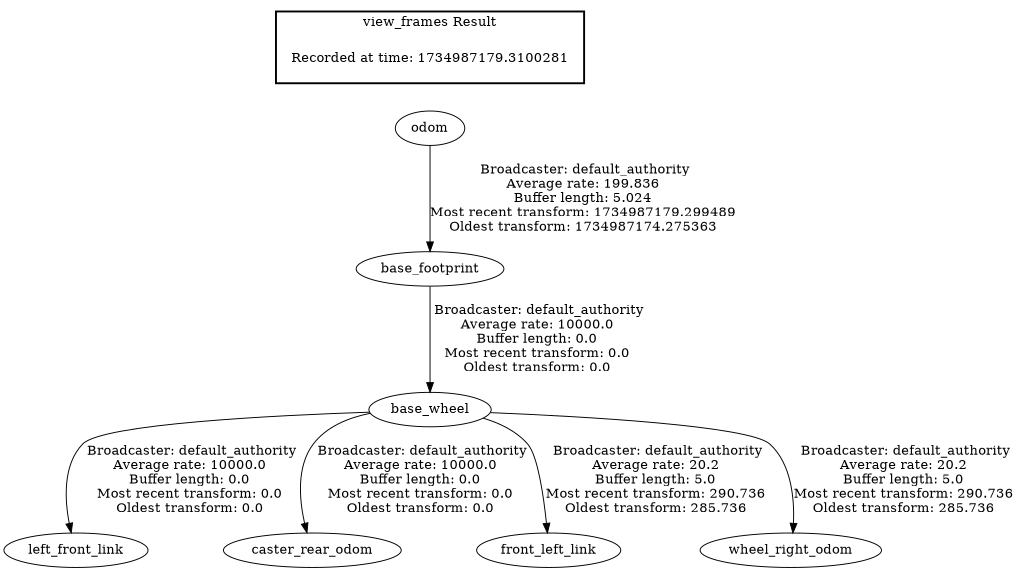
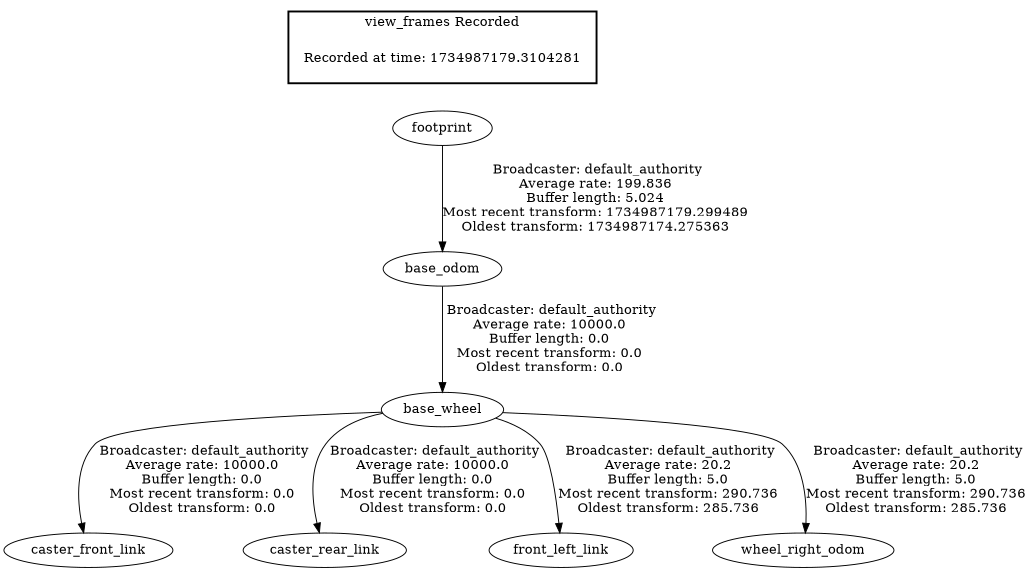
(430, 22) -> (442, 22)
(430, 58) -> (442, 58)
(430, 128) -> (442, 128)
(430, 269) -> (442, 269)
(76, 550) -> (88, 550)
(312, 550) -> (325, 550)
